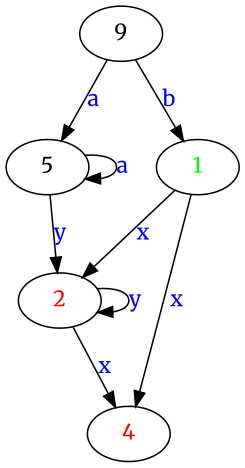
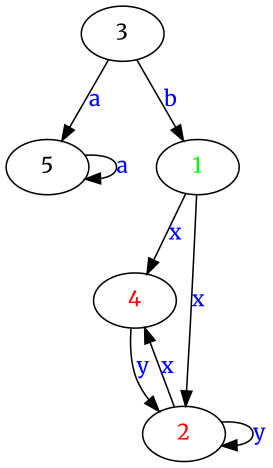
(121, 34) -> (123, 34)
(53, 226) -> (133, 366)
